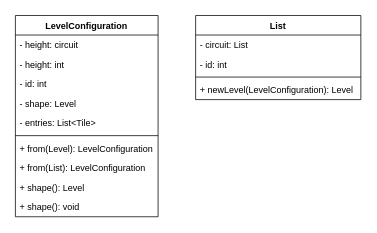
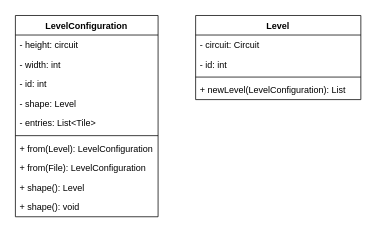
(278, 26) -> (278, 26)
(230, 45) -> (237, 45)
(46, 65) -> (44, 65)
(283, 90) -> (281, 90)
(92, 168) -> (91, 168)
